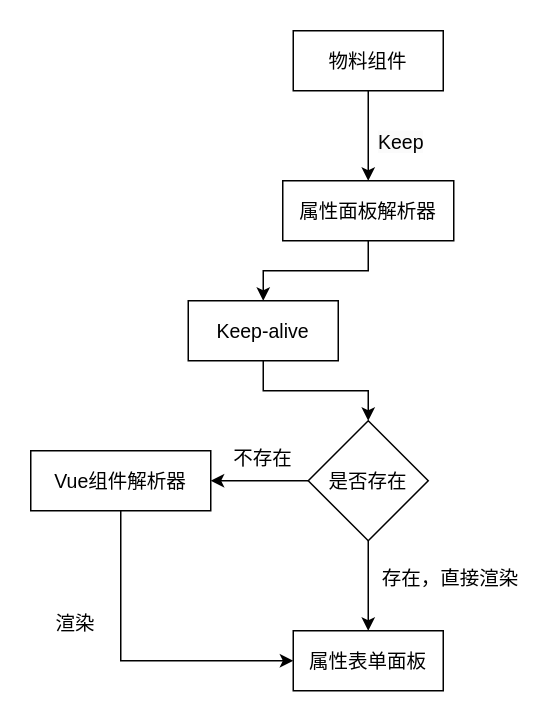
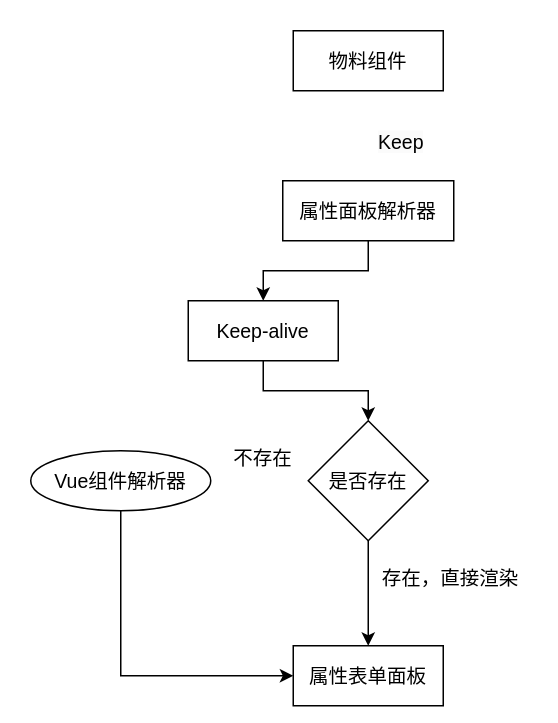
(368, 131) -> none
(121, 481) -> (121, 481)
(265, 481) -> none
(76, 623) -> none
(368, 661) -> (368, 676)
